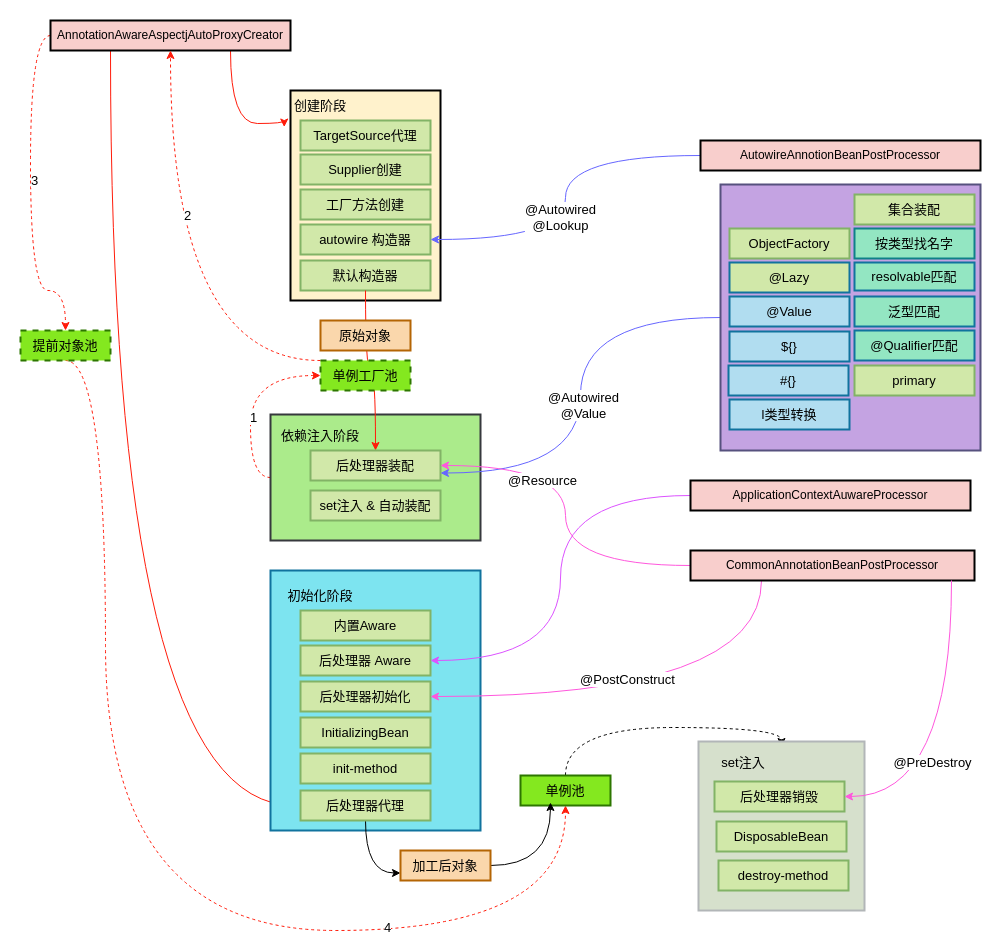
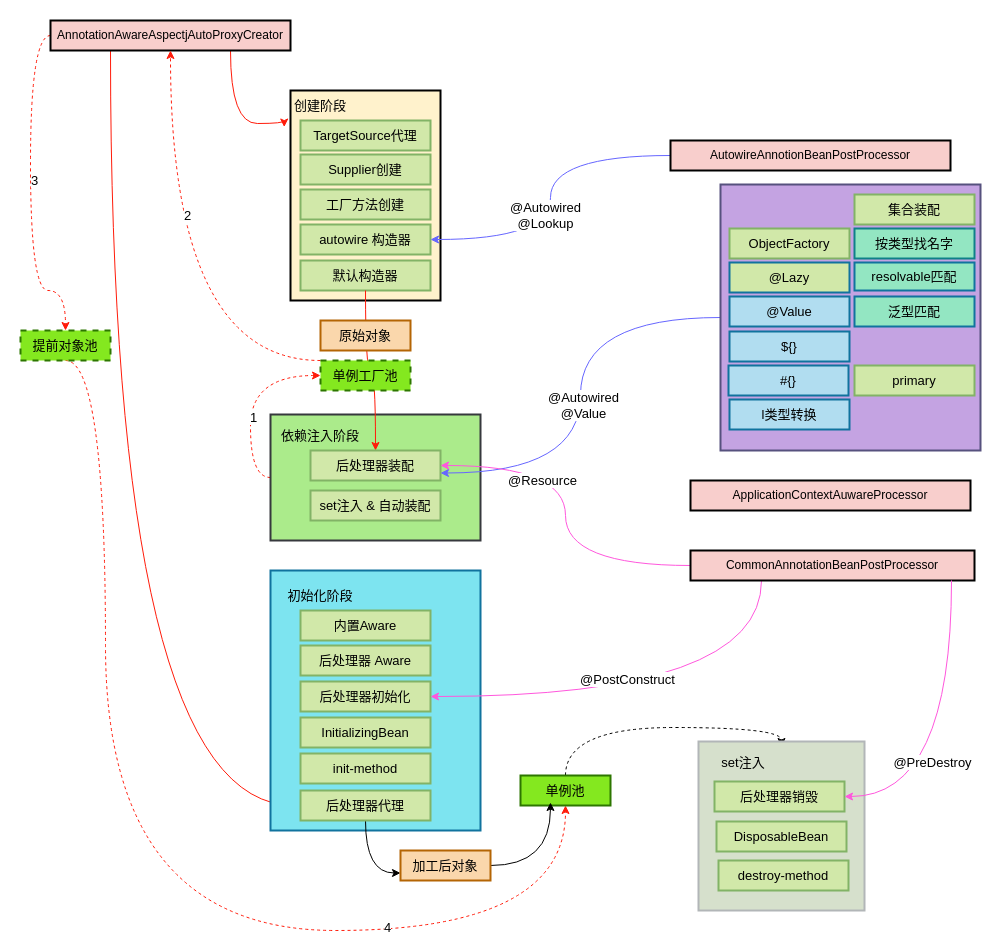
(841, 156) -> (811, 156)
(915, 346) -> none
(561, 575) -> none
